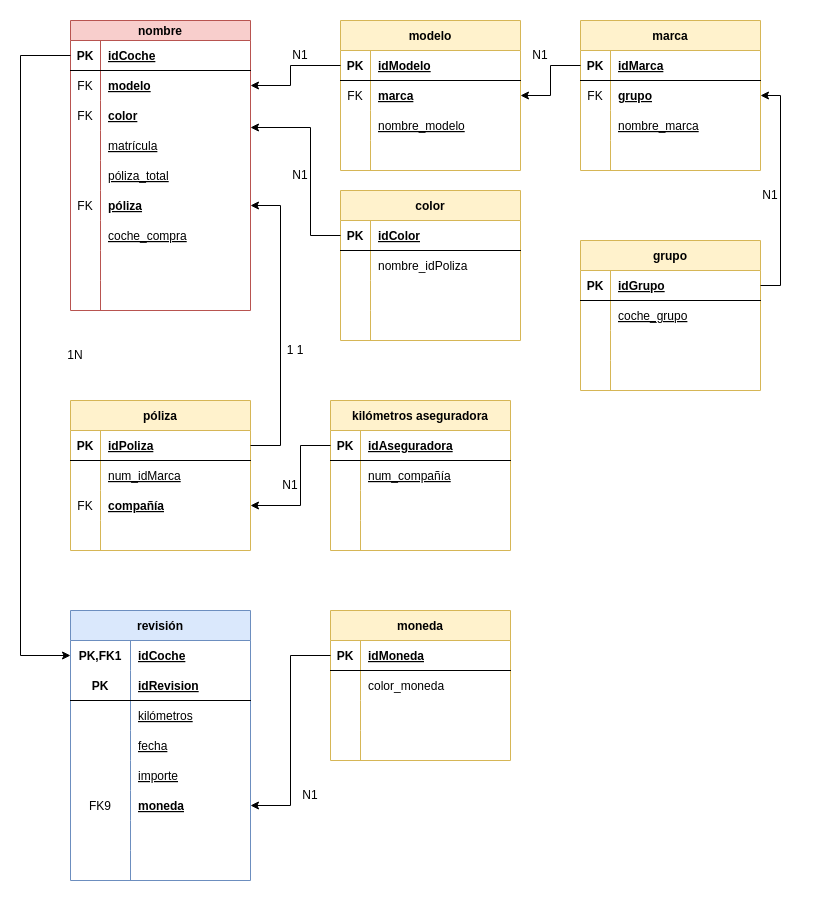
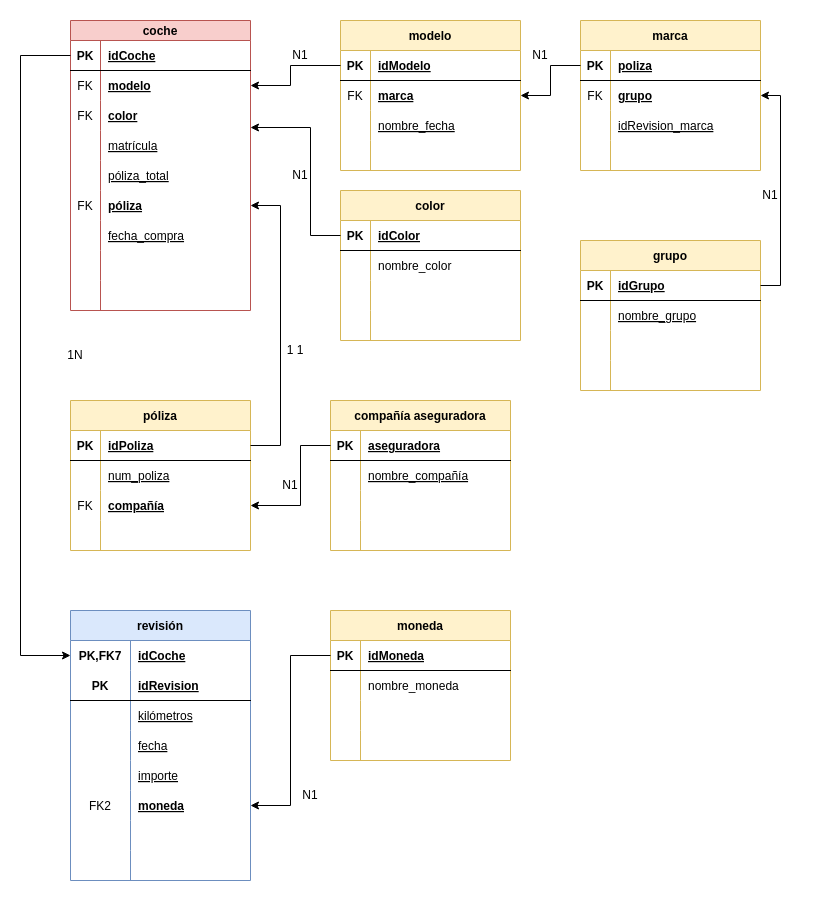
(160, 31) -> (160, 31)
(640, 66) -> (635, 66)
(420, 126) -> (418, 126)
(658, 126) -> (667, 126)
(148, 236) -> (148, 236)
(424, 266) -> (417, 266)
(655, 316) -> (658, 316)
(420, 416) -> (420, 416)
(410, 446) -> (405, 446)
(143, 476) -> (138, 476)
(408, 476) -> (418, 476)
(100, 656) -> (100, 656)
(407, 686) -> (412, 686)
(100, 806) -> (100, 806)
